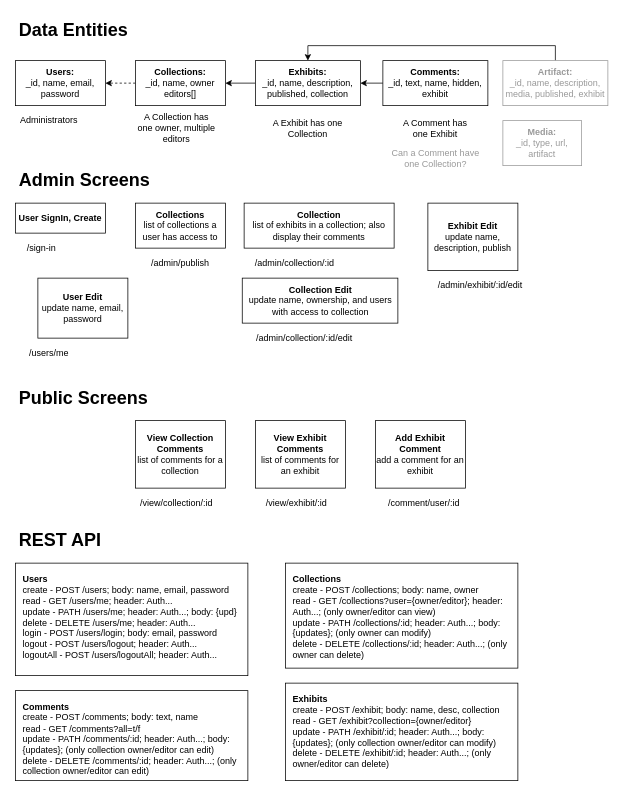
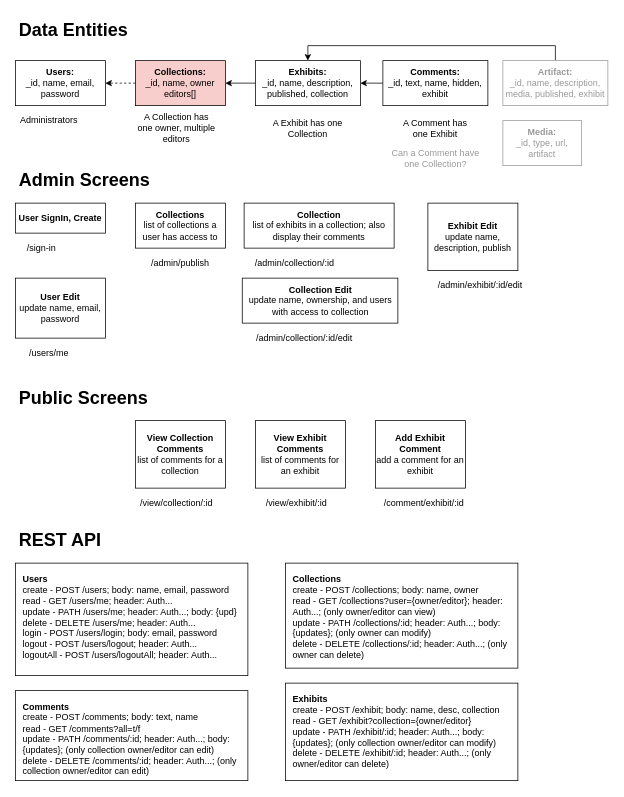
(180, 83) -> (180, 83)
(83, 308) -> (60, 308)
(424, 503) -> (424, 503)
